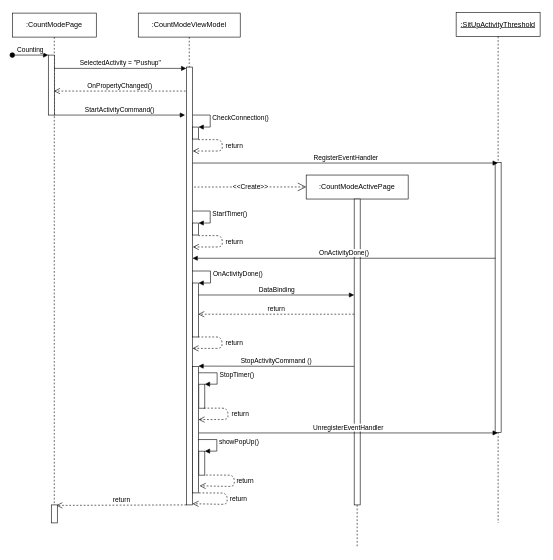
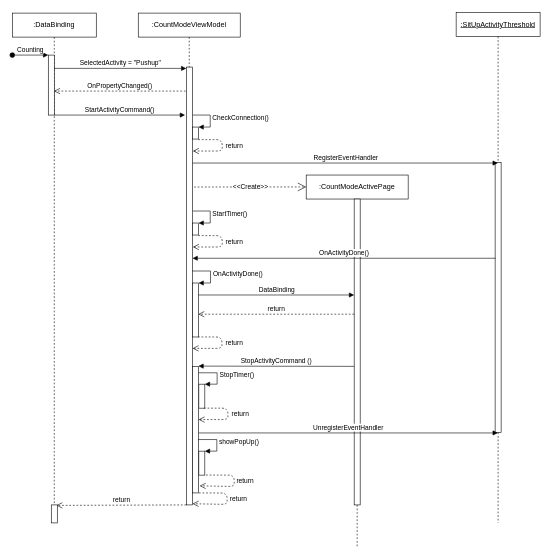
(54, 25) -> (54, 25)
